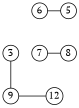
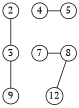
none -> (11, 11)
(40, 11) -> (40, 11)
(32, 96) -> (62, 74)
